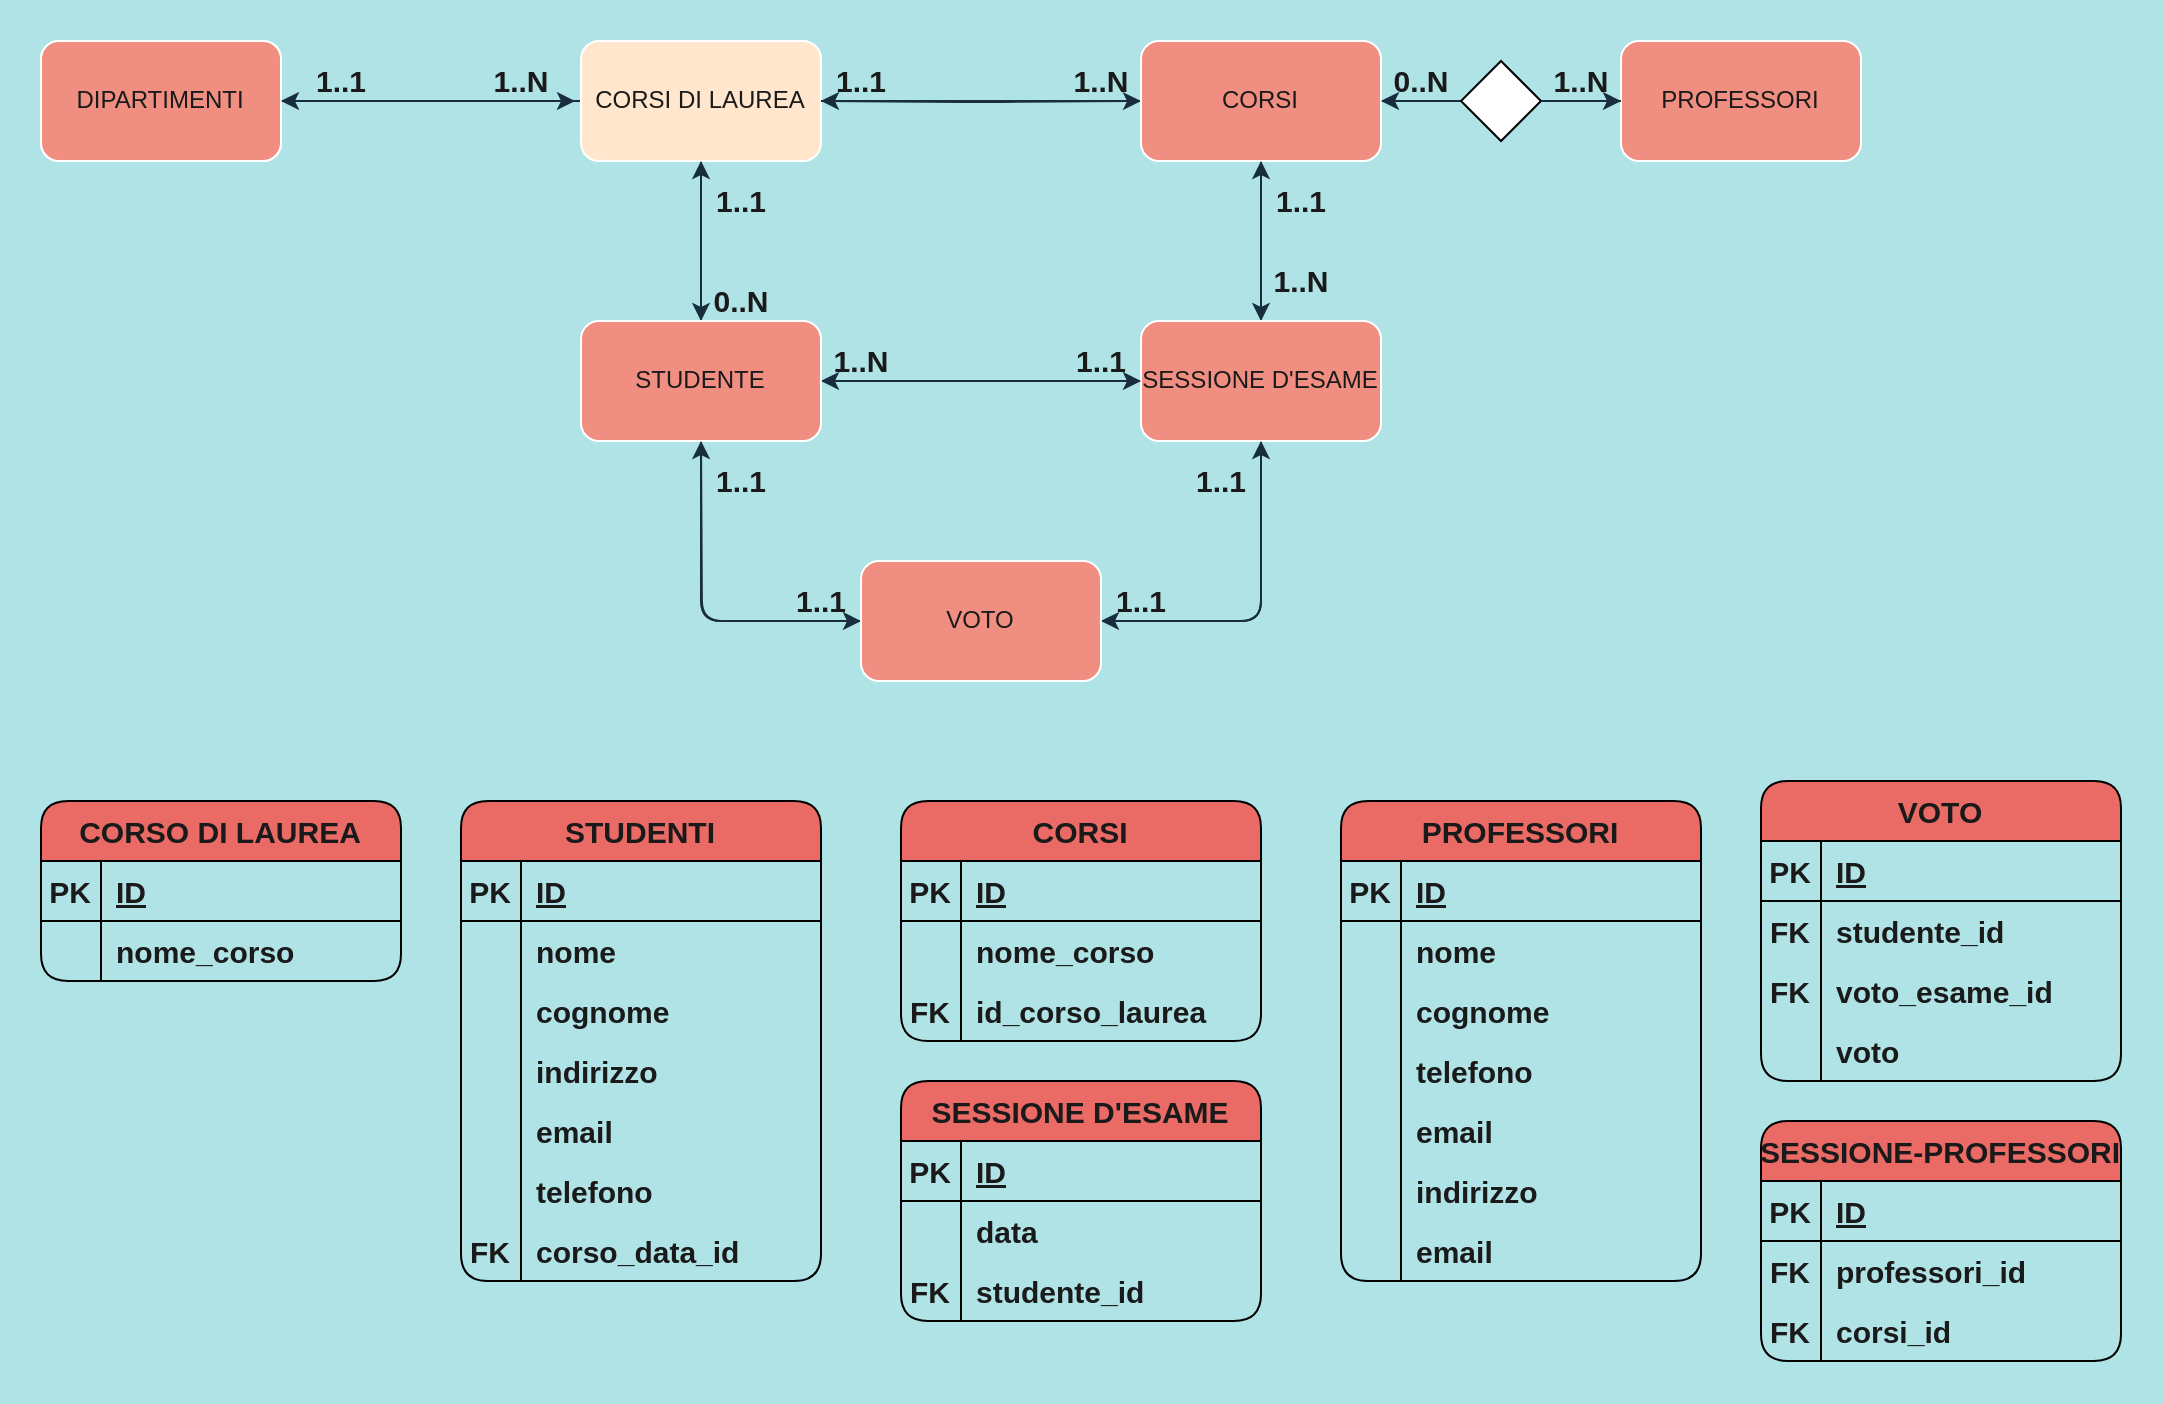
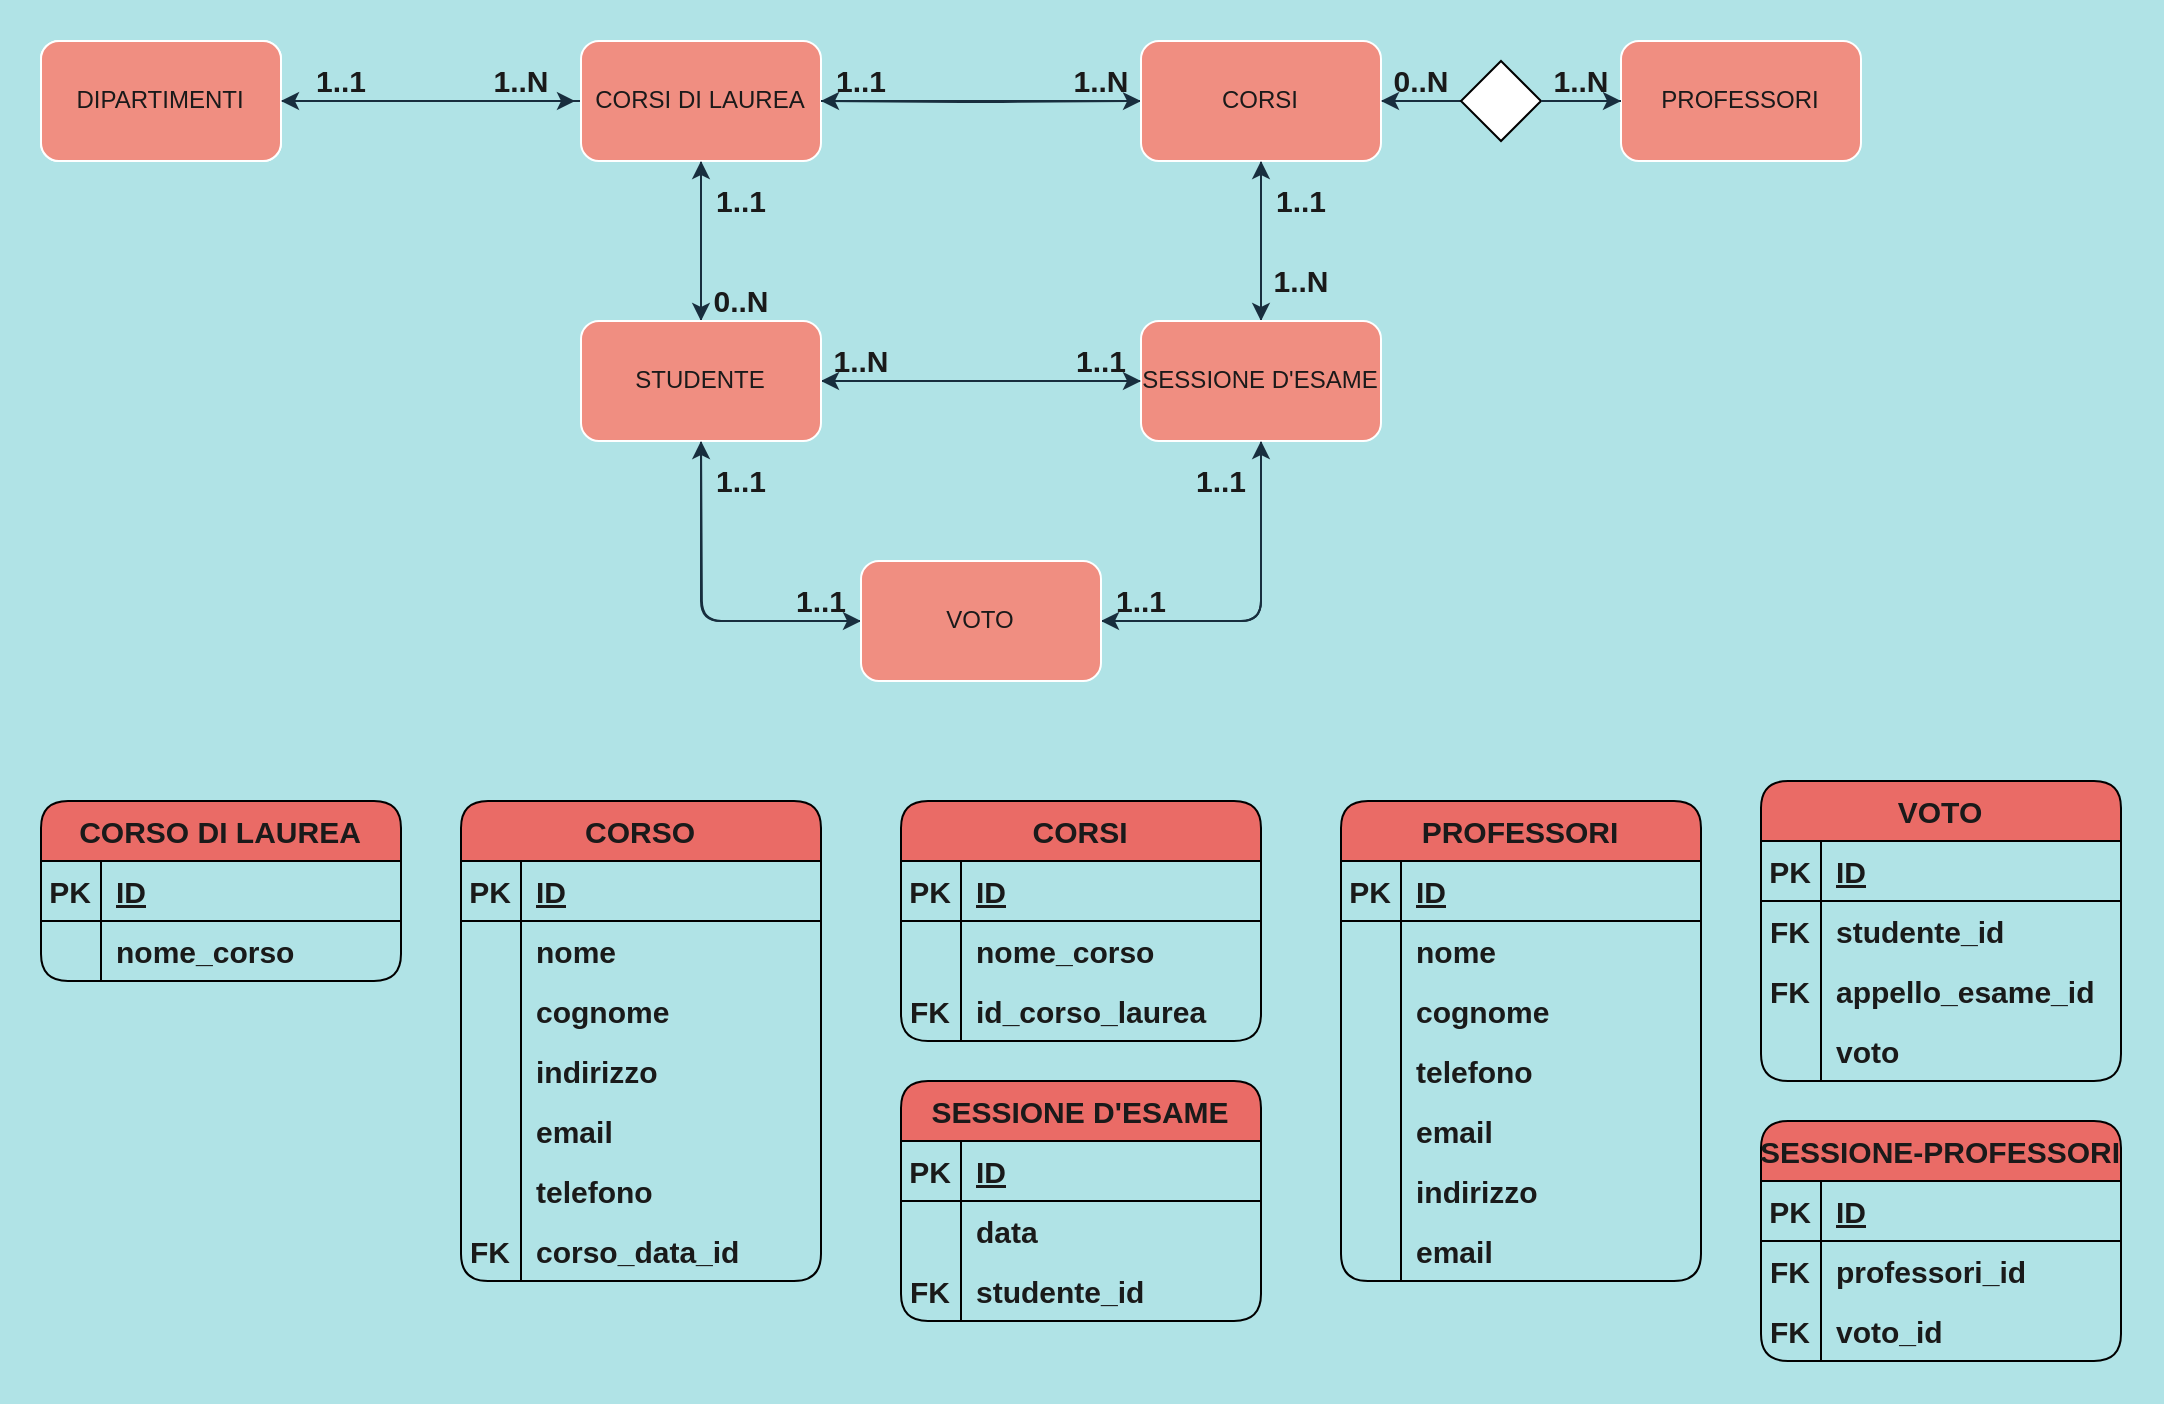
(701, 101) -> (701, 101)
(640, 833) -> (640, 833)
(1941, 993) -> (1959, 993)
(1895, 1333) -> (1891, 1333)
